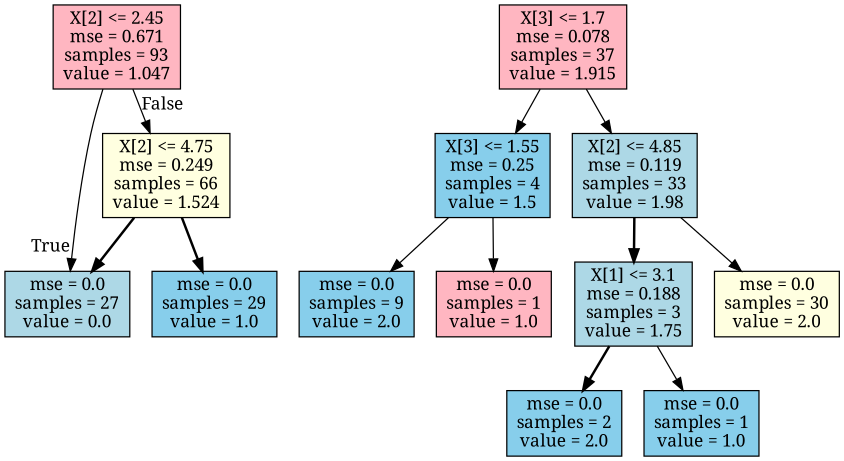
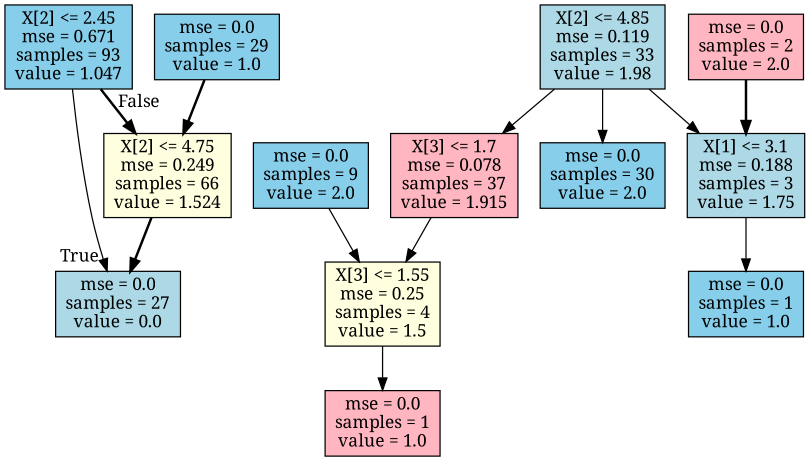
(117, 47) -> (69, 47)
(139, 105) -> (114, 106)
(596, 106) -> (533, 107)
(493, 176) -> (383, 304)
(634, 233) -> (669, 107)
(190, 239) -> (196, 101)
(424, 240) -> (341, 230)
(777, 304) -> (603, 176)
(599, 363) -> (746, 100)
(564, 423) -> (746, 47)
